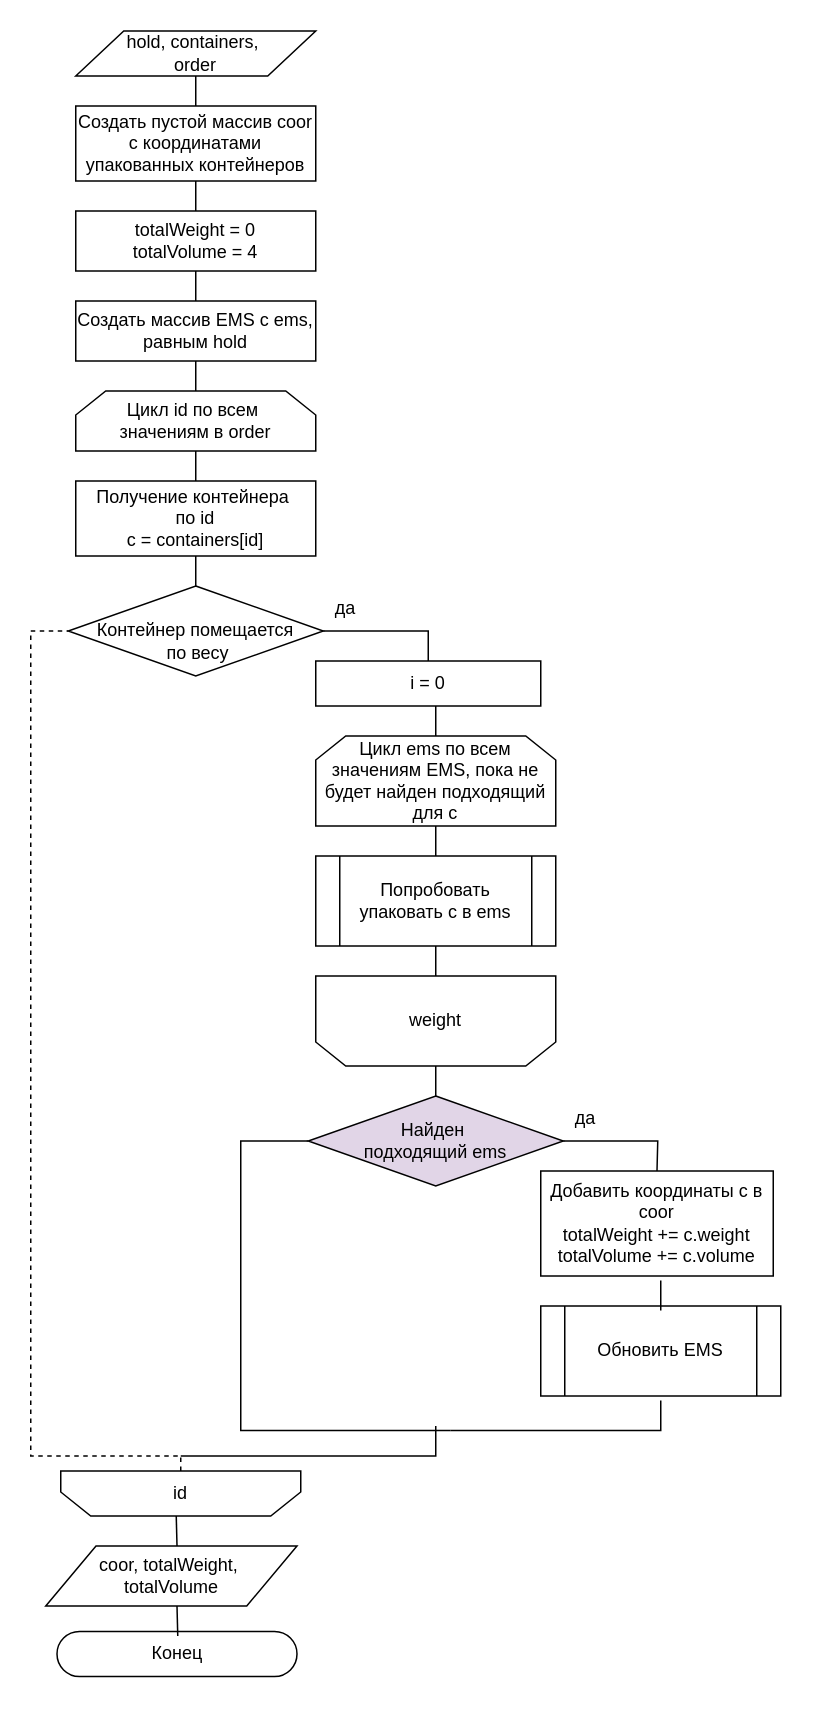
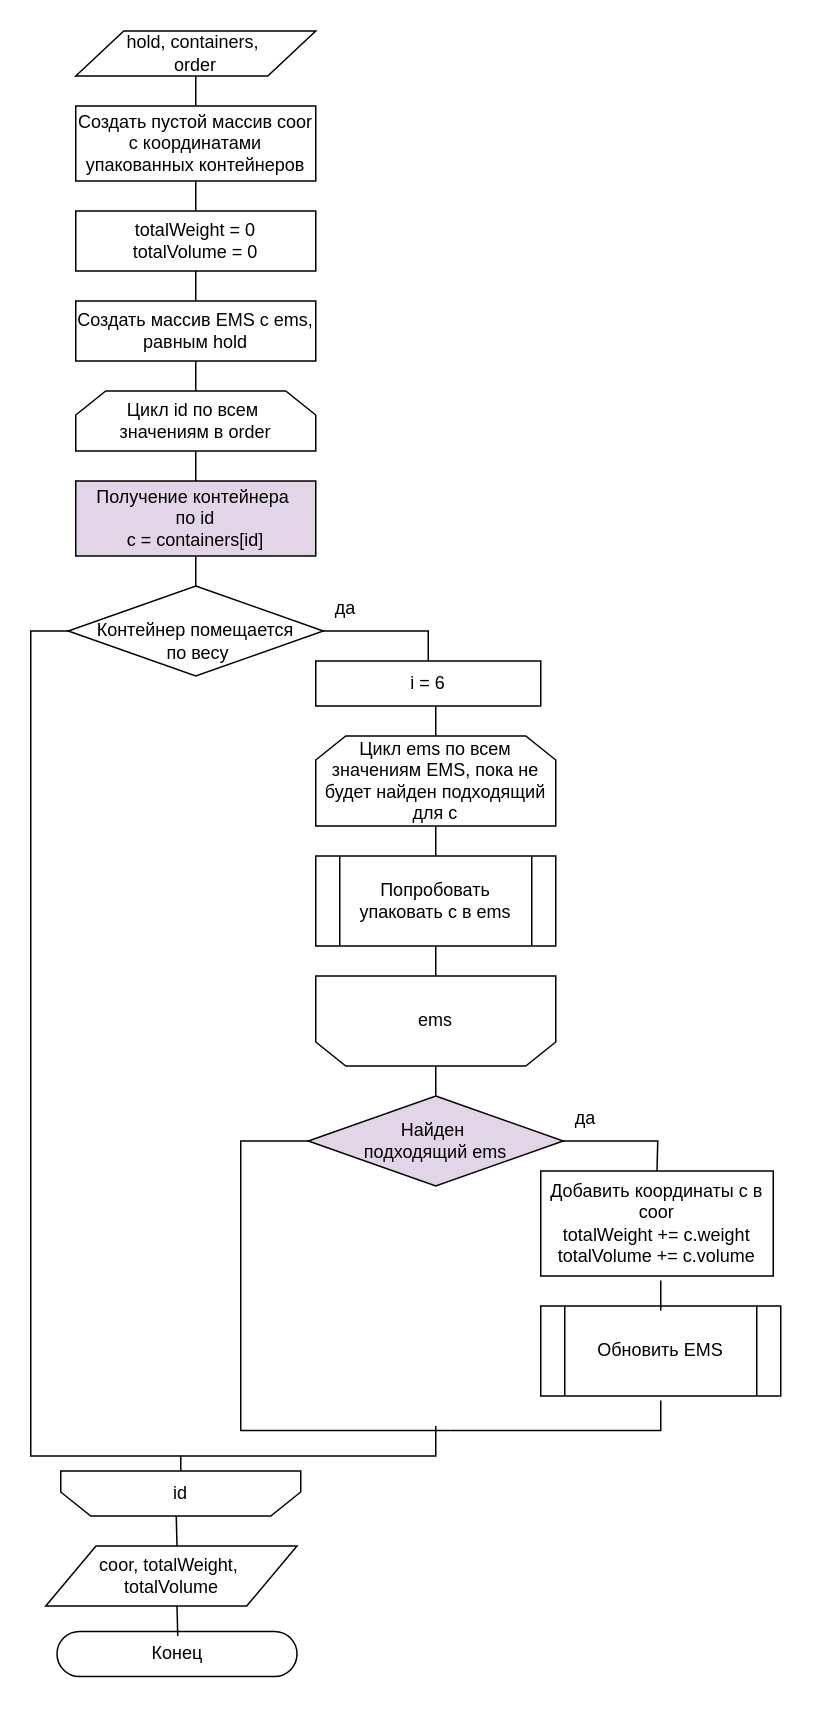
(196, 241) -> (196, 241)
(196, 518) -> (196, 518)
(428, 683) -> (428, 683)
(436, 1021) -> (436, 1021)
(31, 1106) -> (31, 1106)
